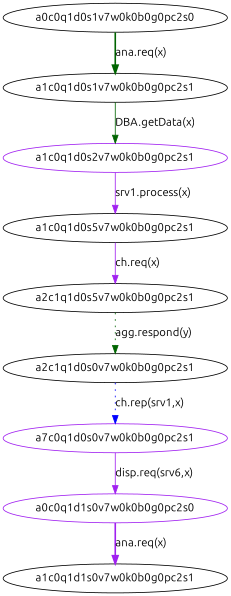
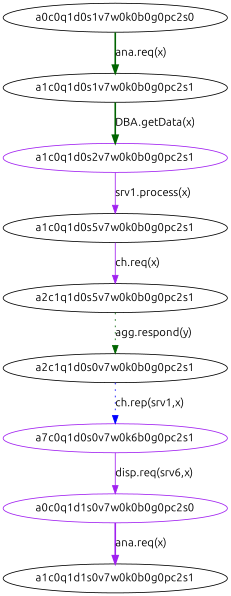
(115, 119) -> (115, 119)
(115, 438) -> (115, 438)
